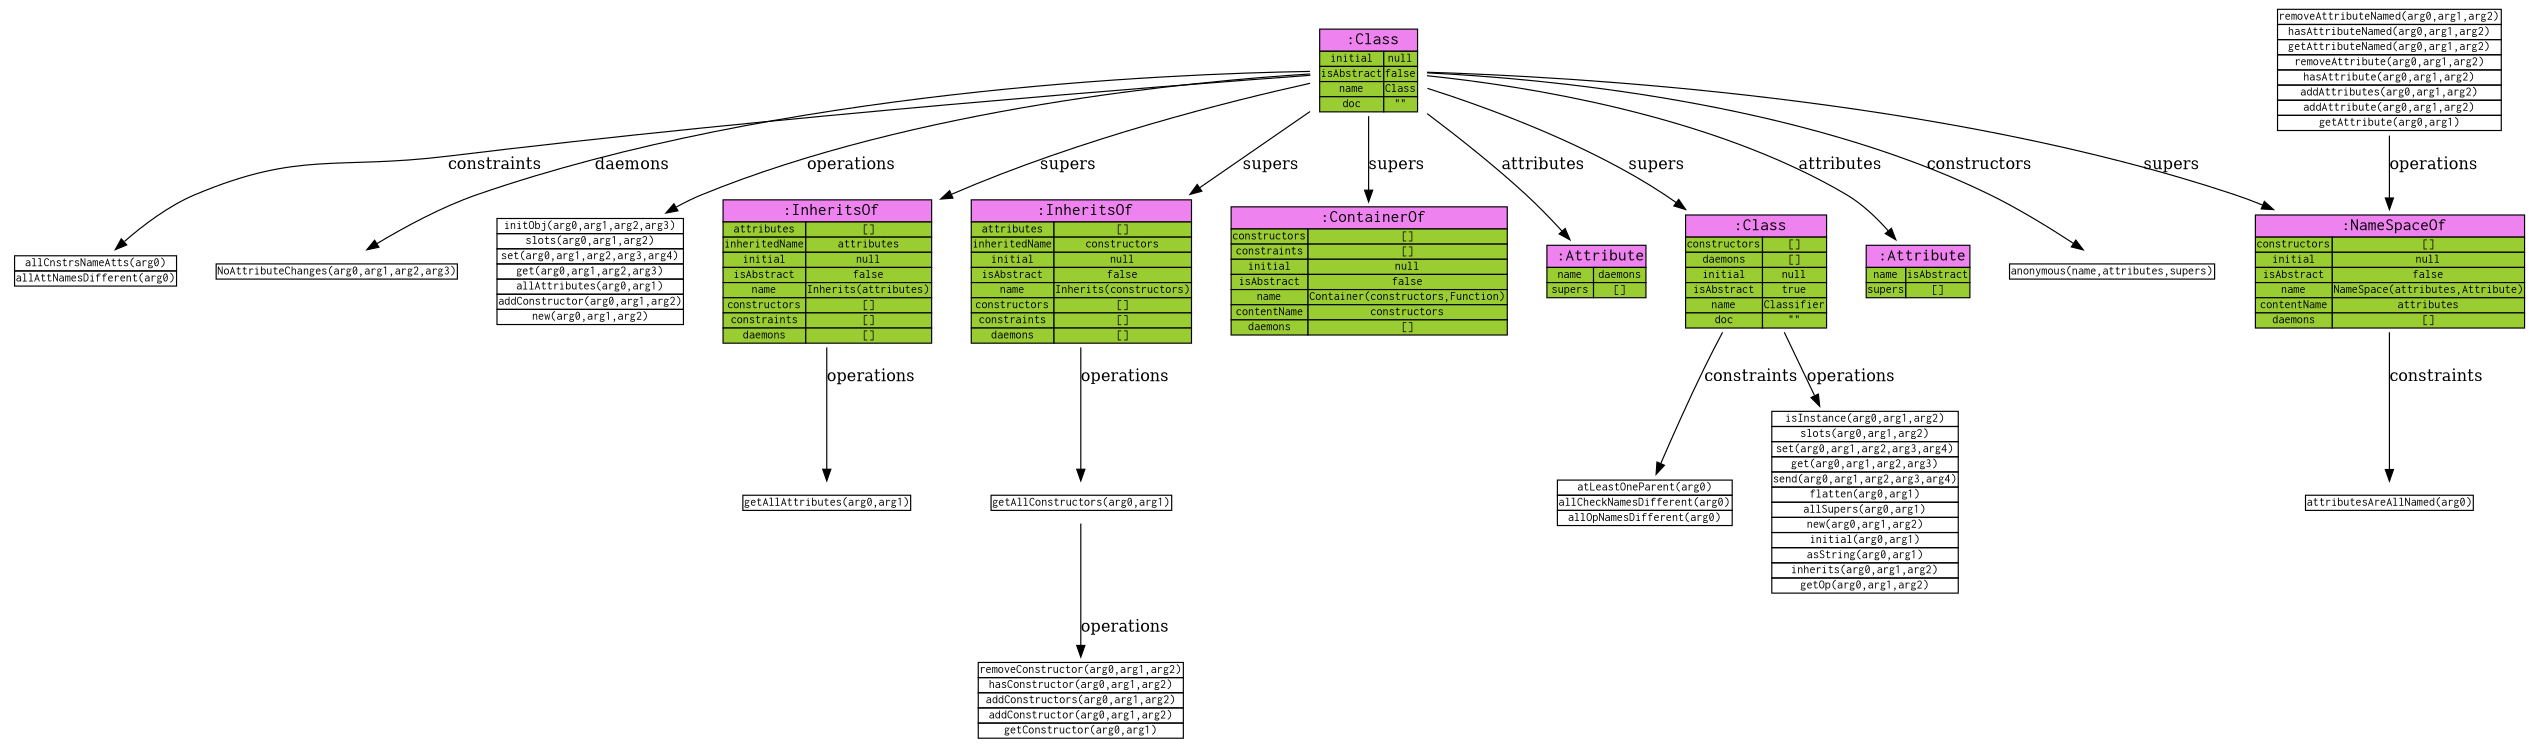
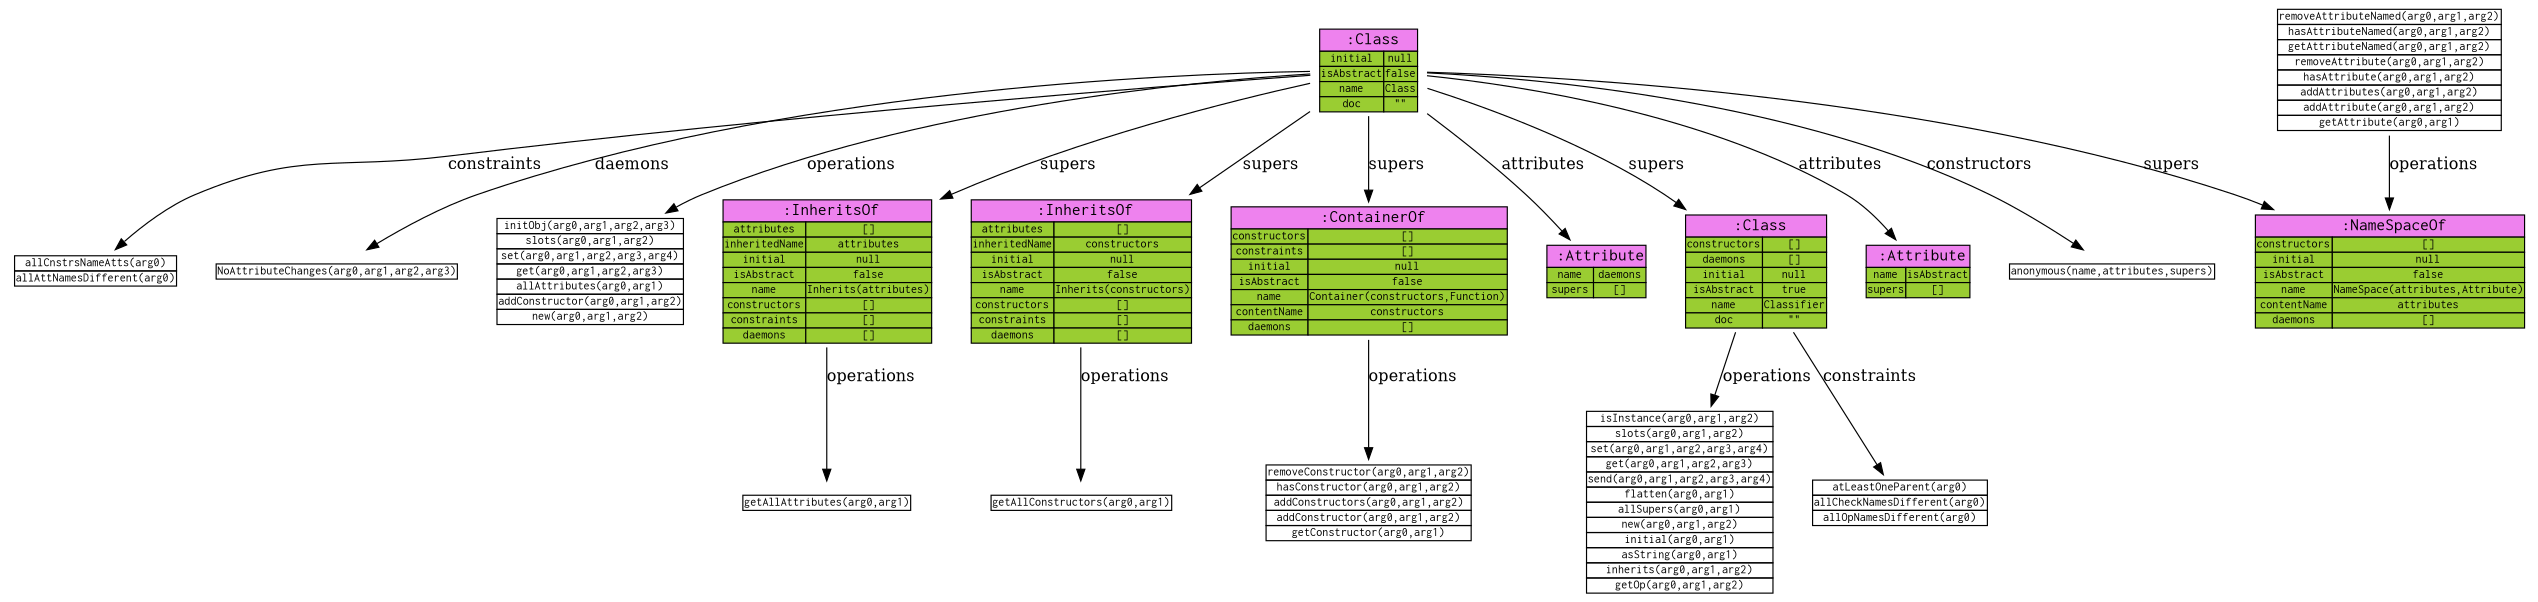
(2389, 502) -> none
(1081, 584) -> (1369, 394)
